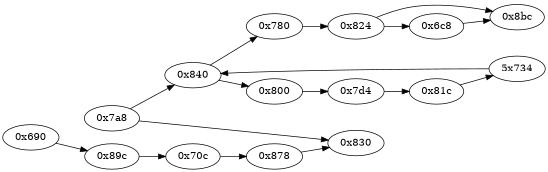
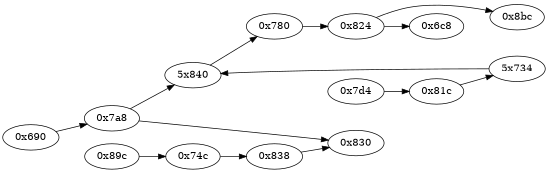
(473, 22) -> none
(193, 75) -> (193, 75)
(274, 91) -> none
(68, 146) -> (68, 129)
(193, 156) -> (193, 156)
(274, 156) -> (274, 156)
